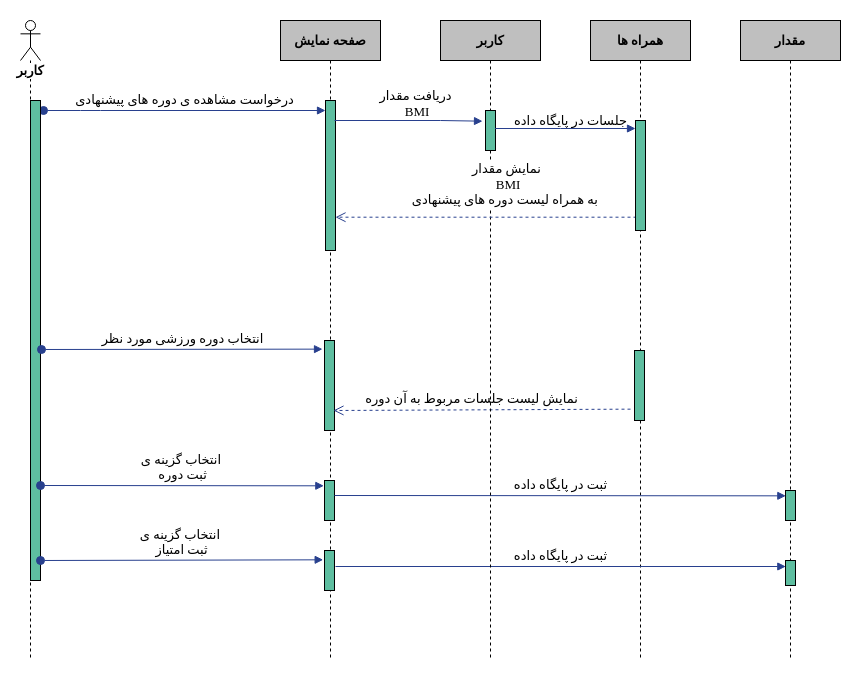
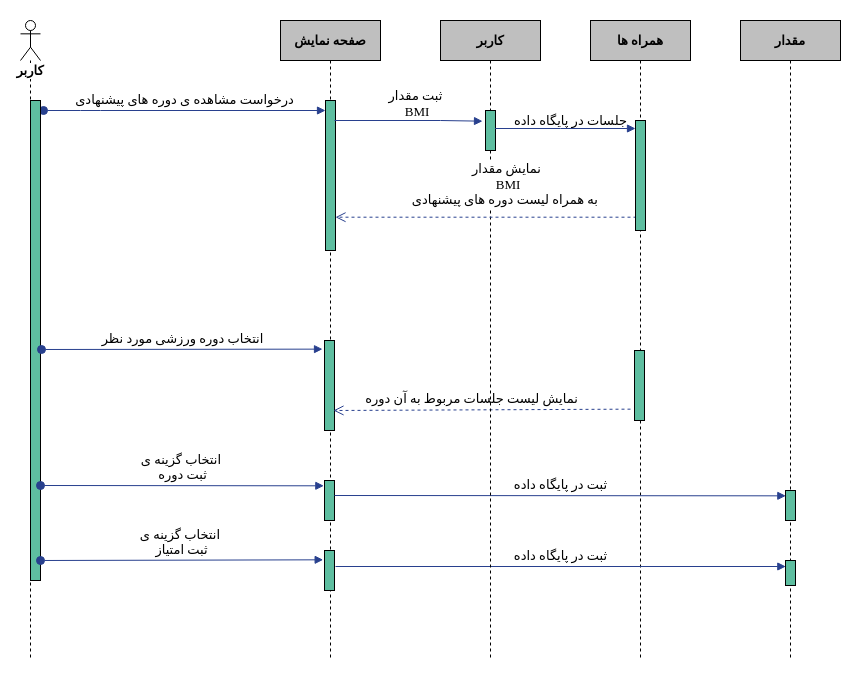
(416, 104) -> (416, 104)
